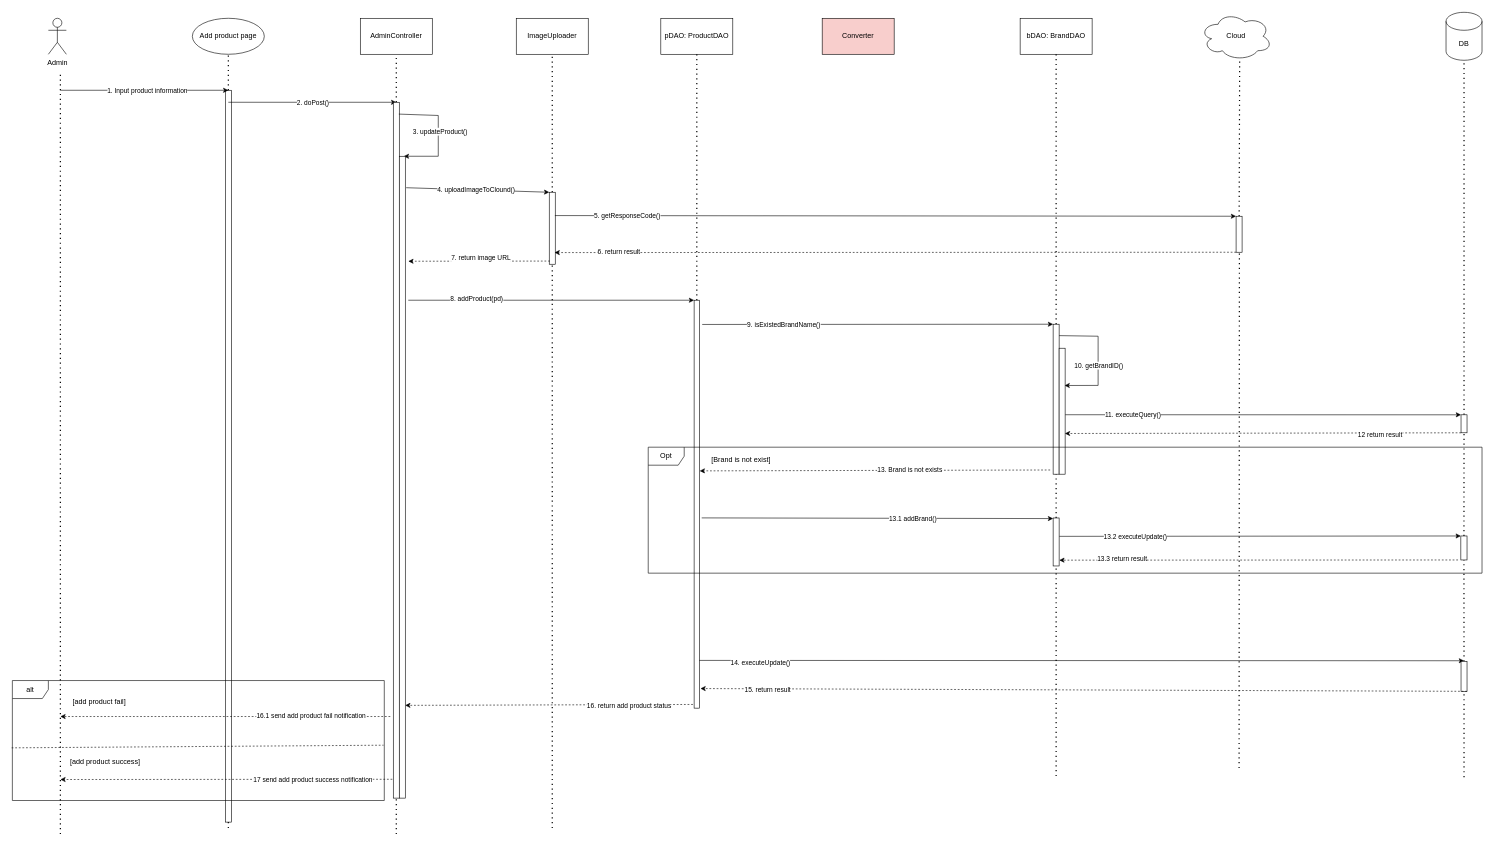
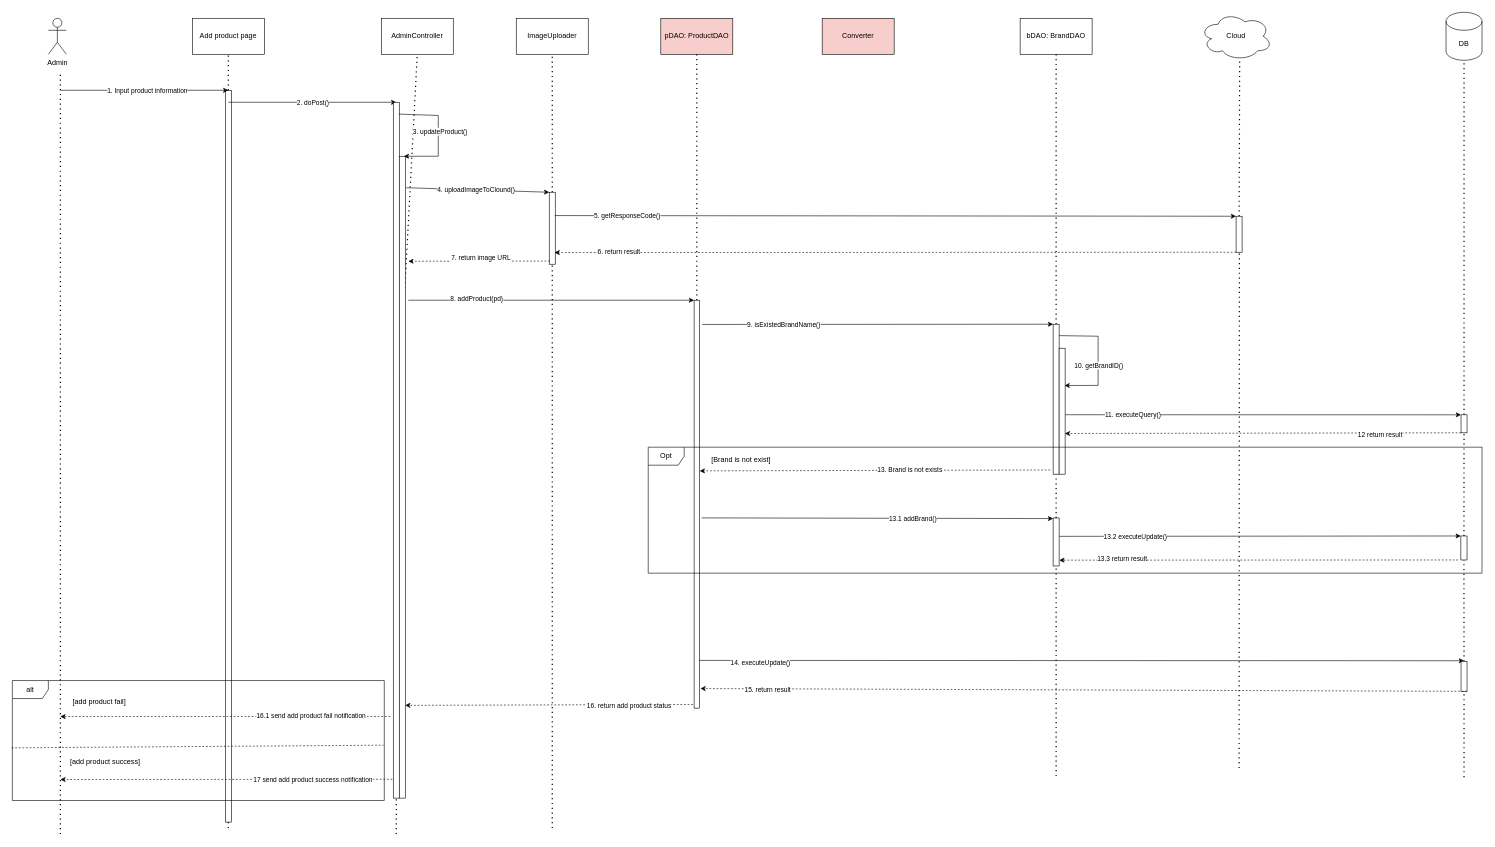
(228, 36) -> (228, 36)
(396, 36) -> (417, 36)
(697, 36) -> (697, 36)
